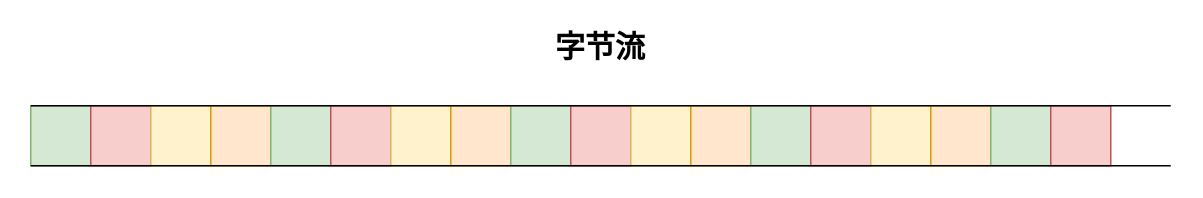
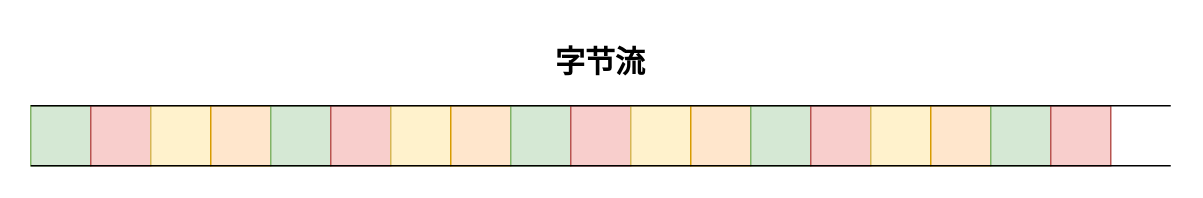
(601, 46) -> (601, 61)
